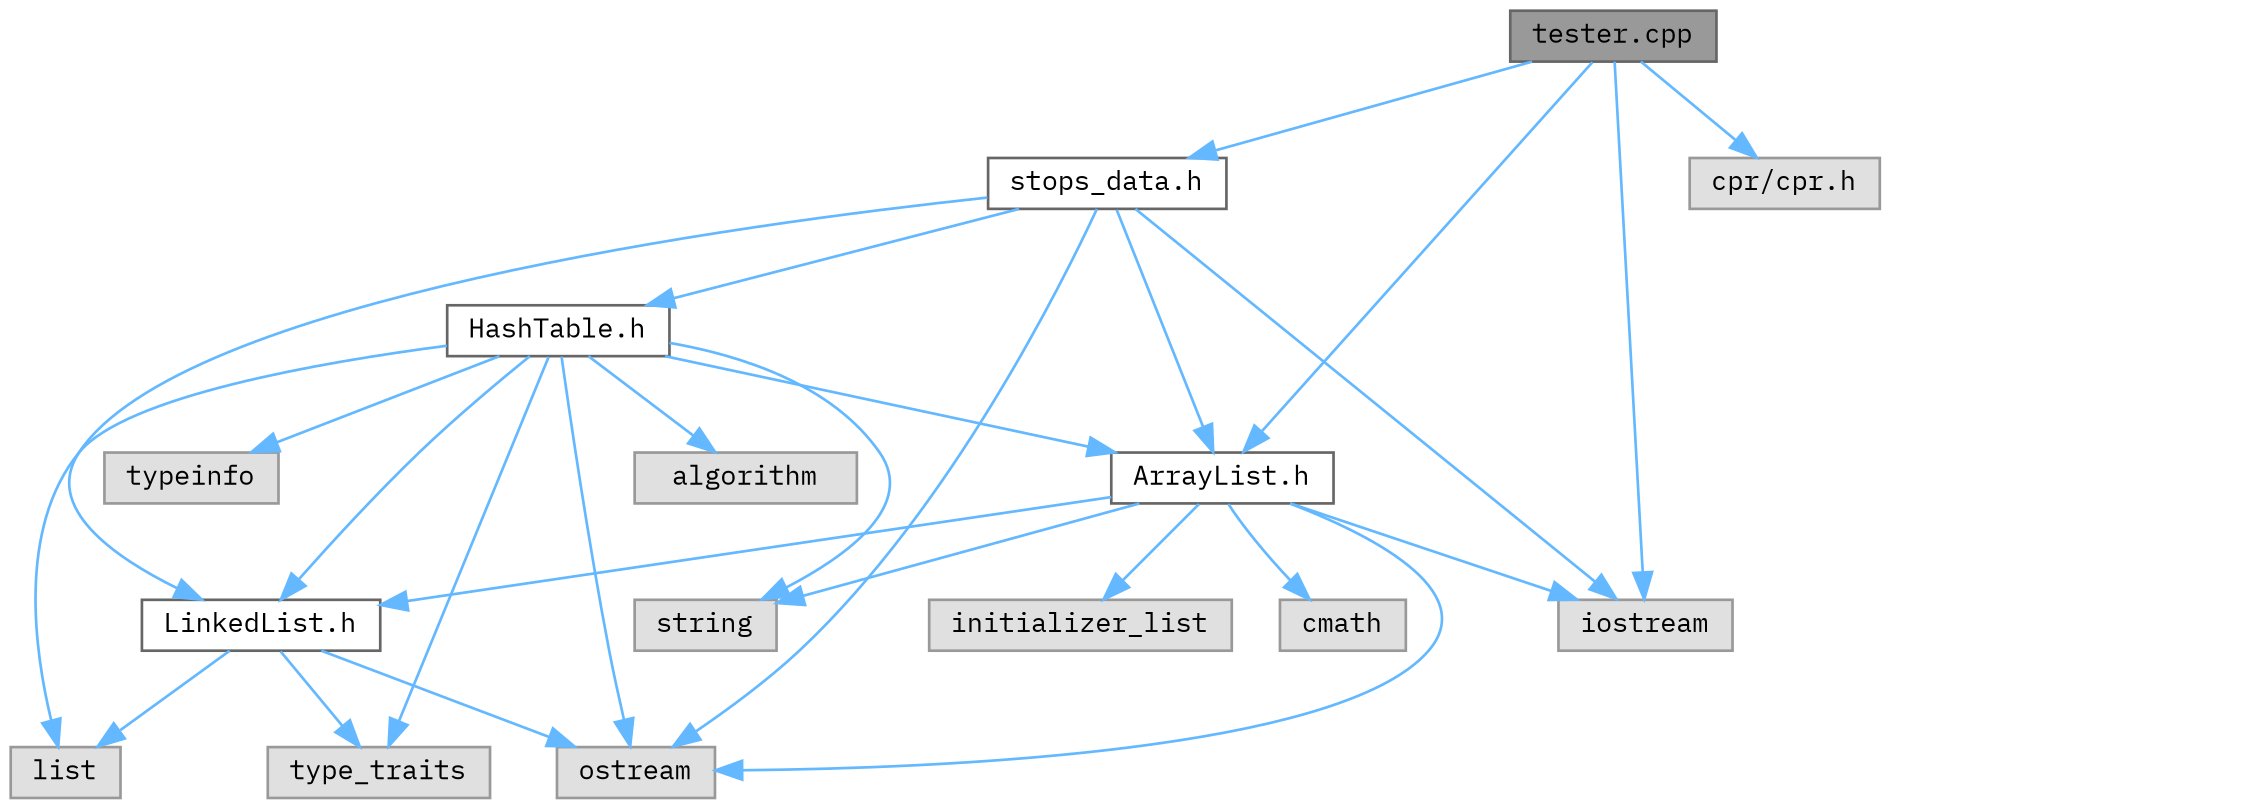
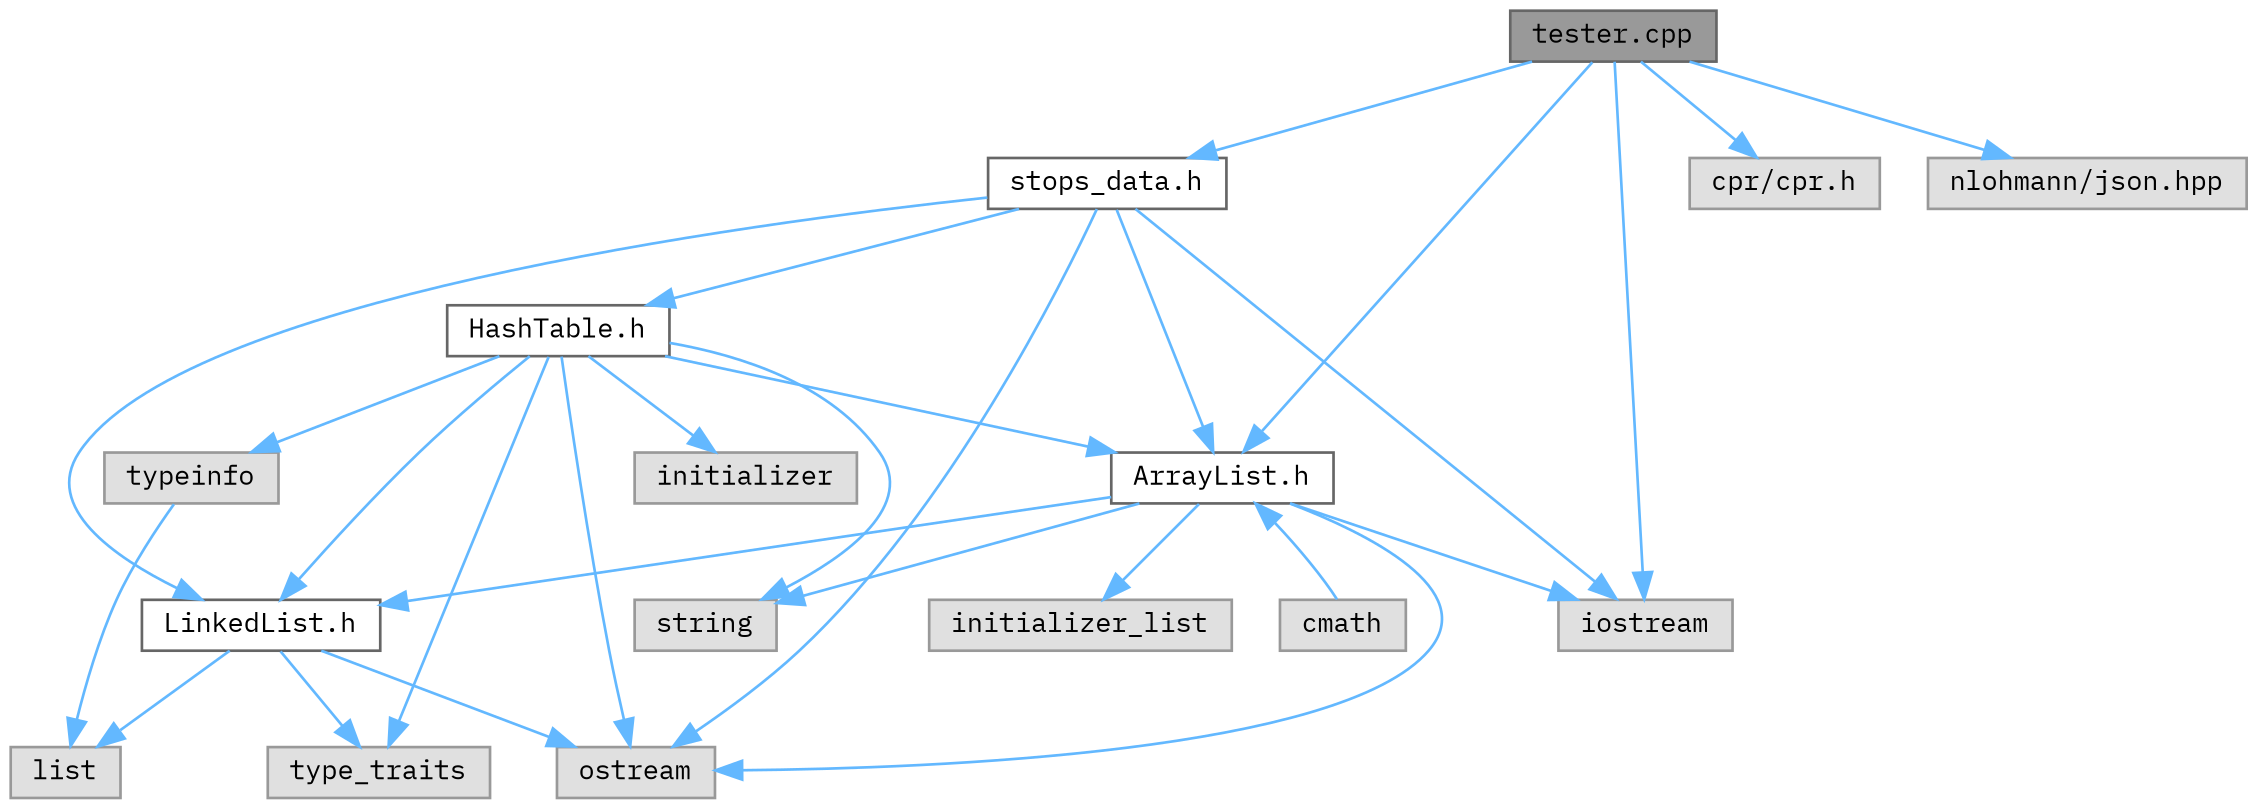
none -> (2087, 183)
(154, 408) -> (114, 606)
(746, 478) -> (746, 478)
(1258, 543) -> (1308, 560)
